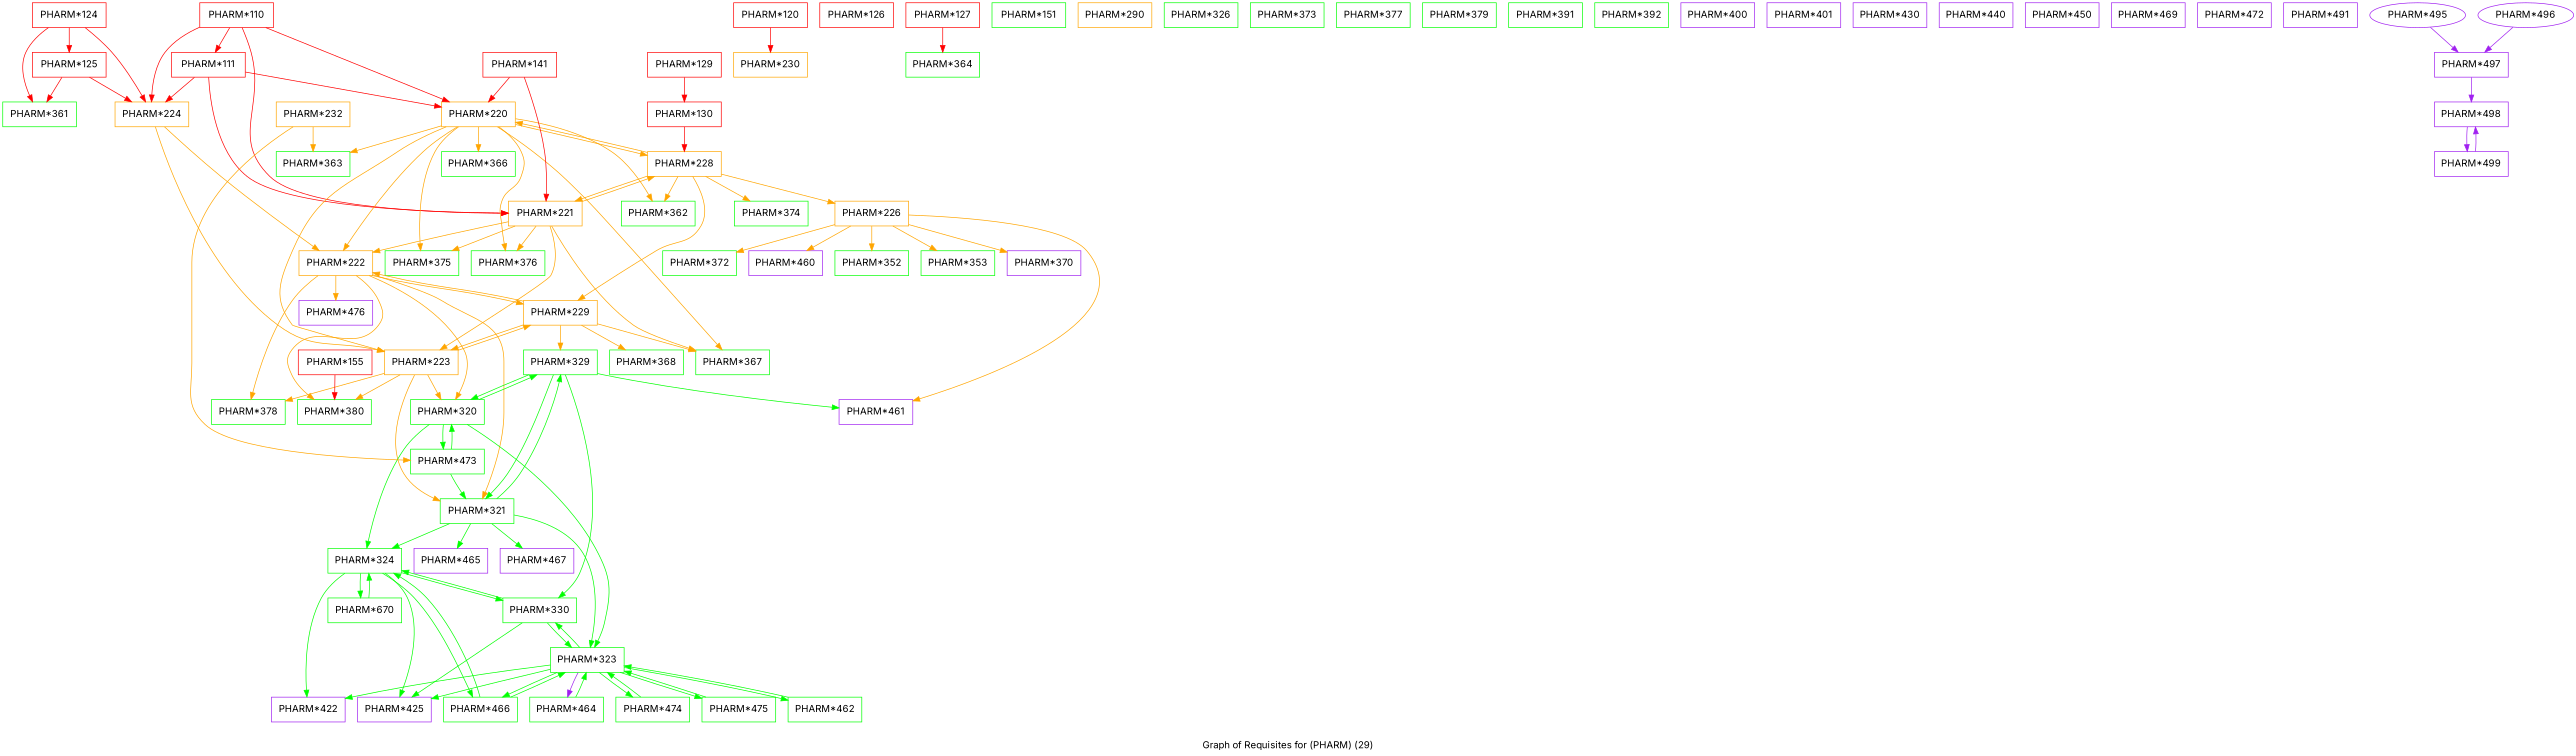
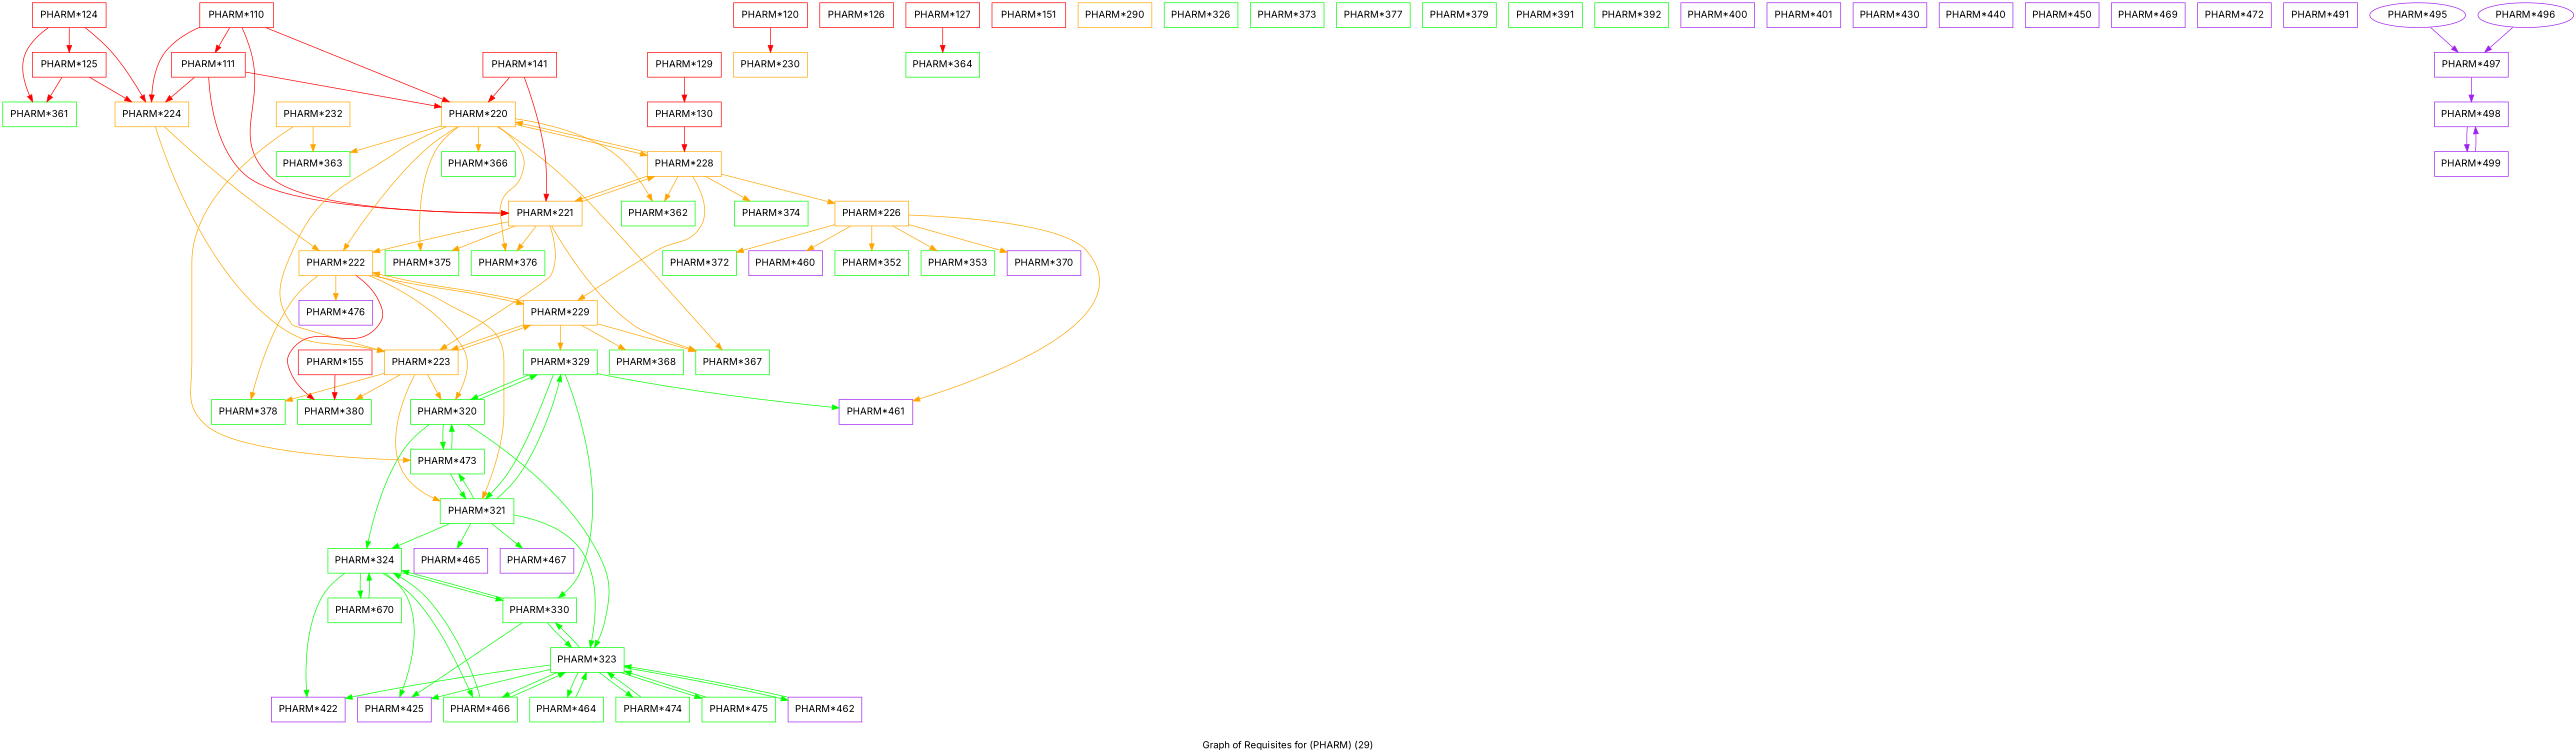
(1029, 15) -> (1029, 15)
(354, 338) -> (354, 338)
none -> (469, 489)
(574, 681) -> (574, 681)
(825, 710) -> (825, 710)
